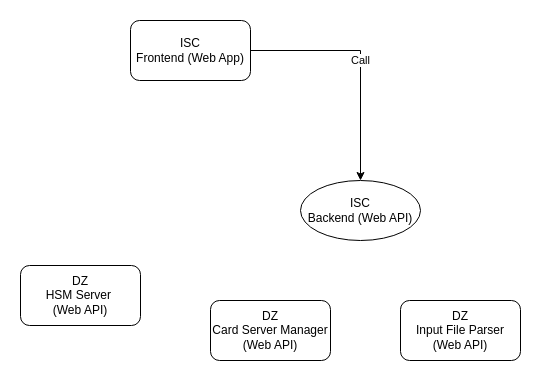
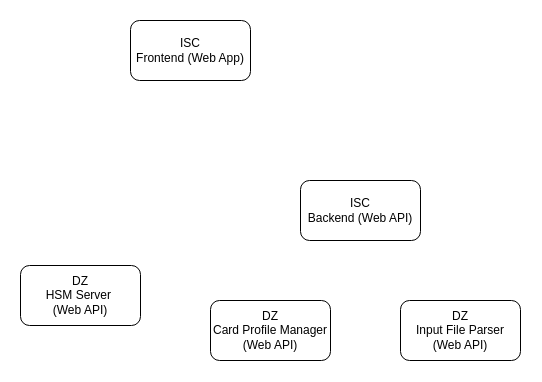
(361, 57) -> none
(361, 211) -> (361, 211)
(271, 331) -> (271, 331)
